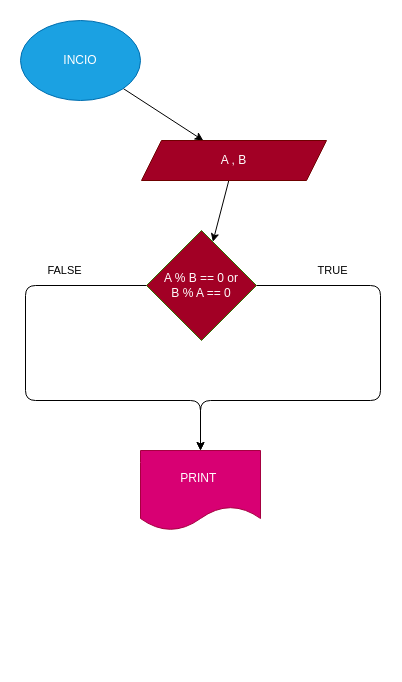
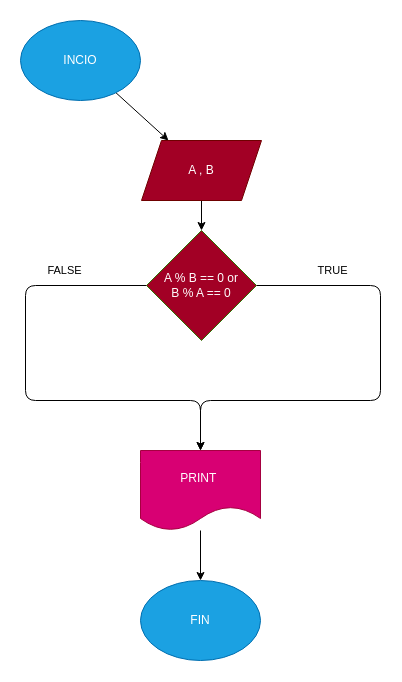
(234, 161) -> (202, 171)
none -> (201, 552)
none -> (201, 621)
